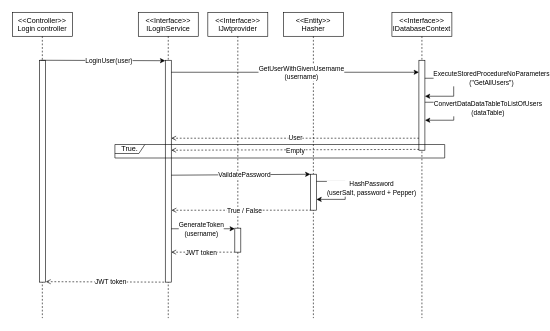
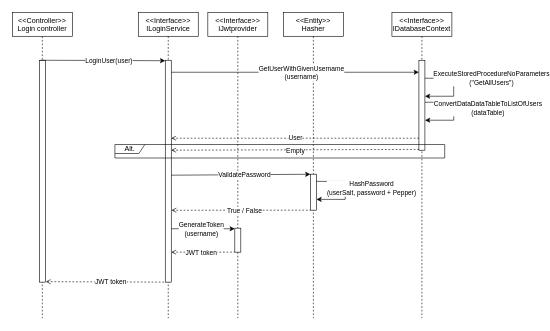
(130, 149) -> (130, 149)
